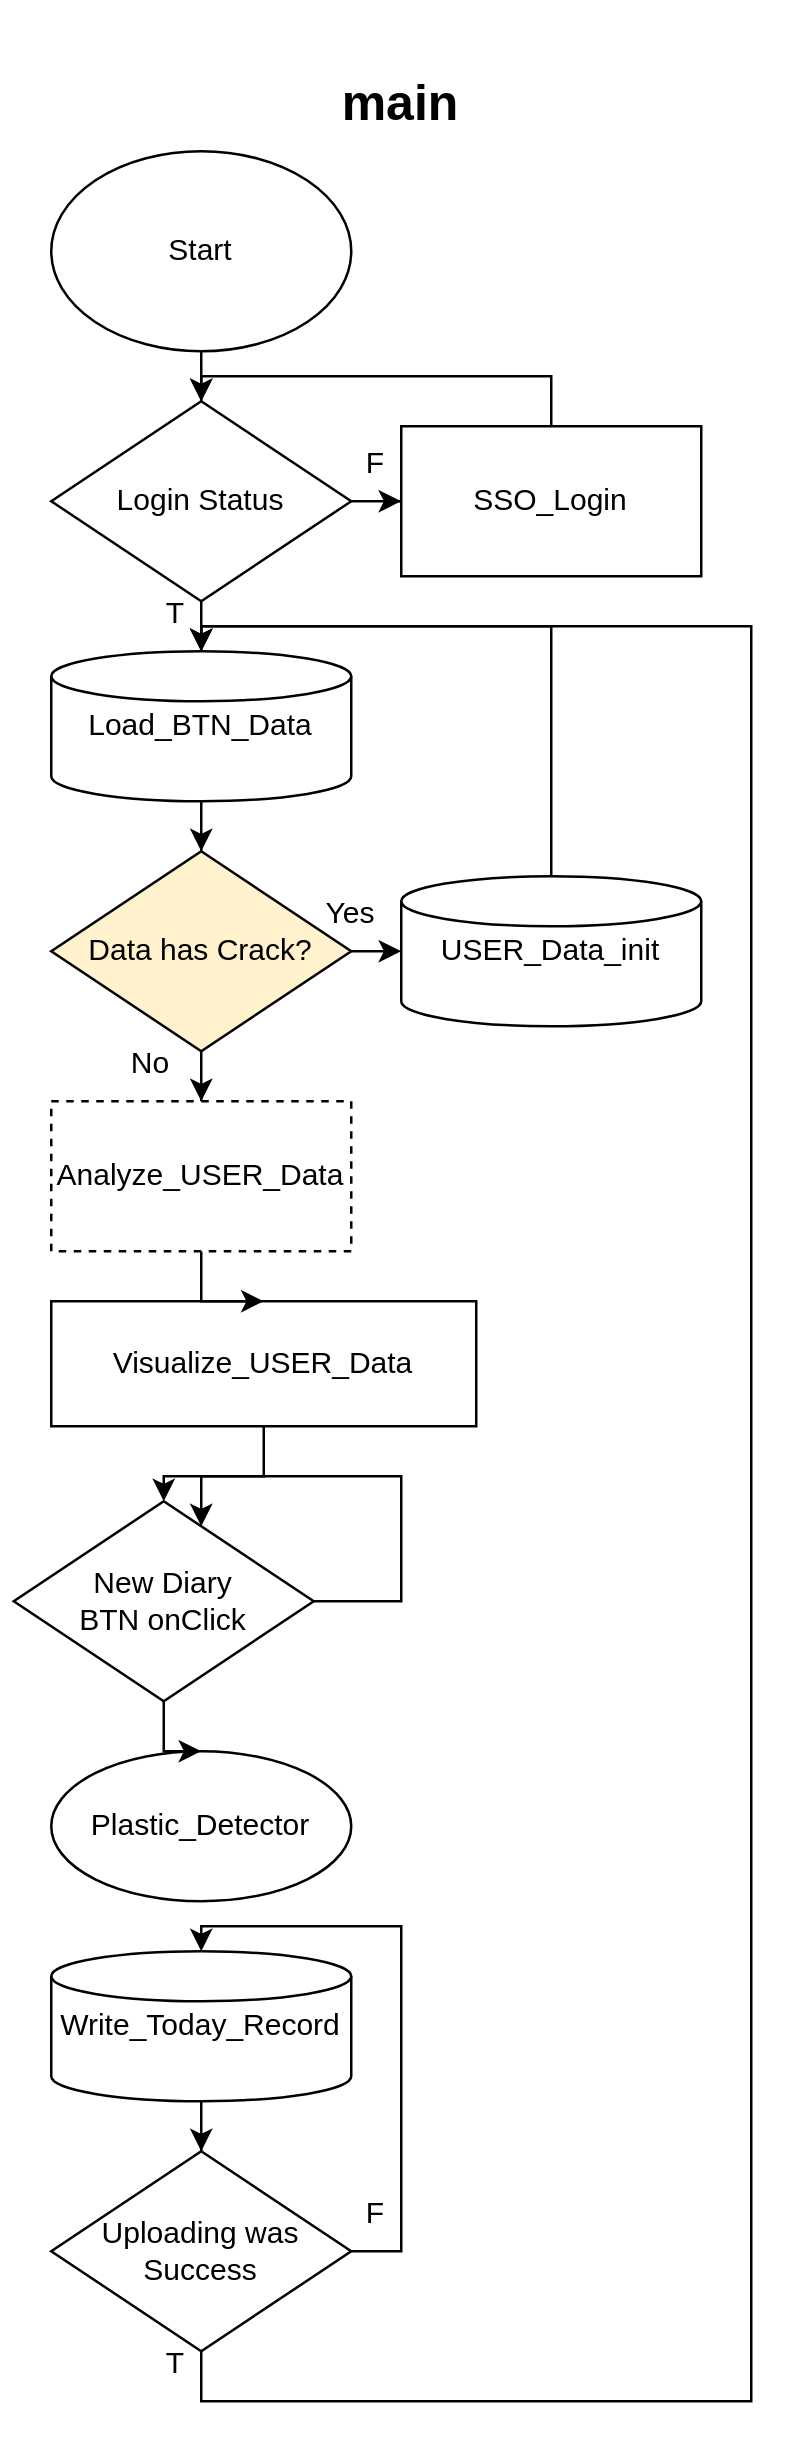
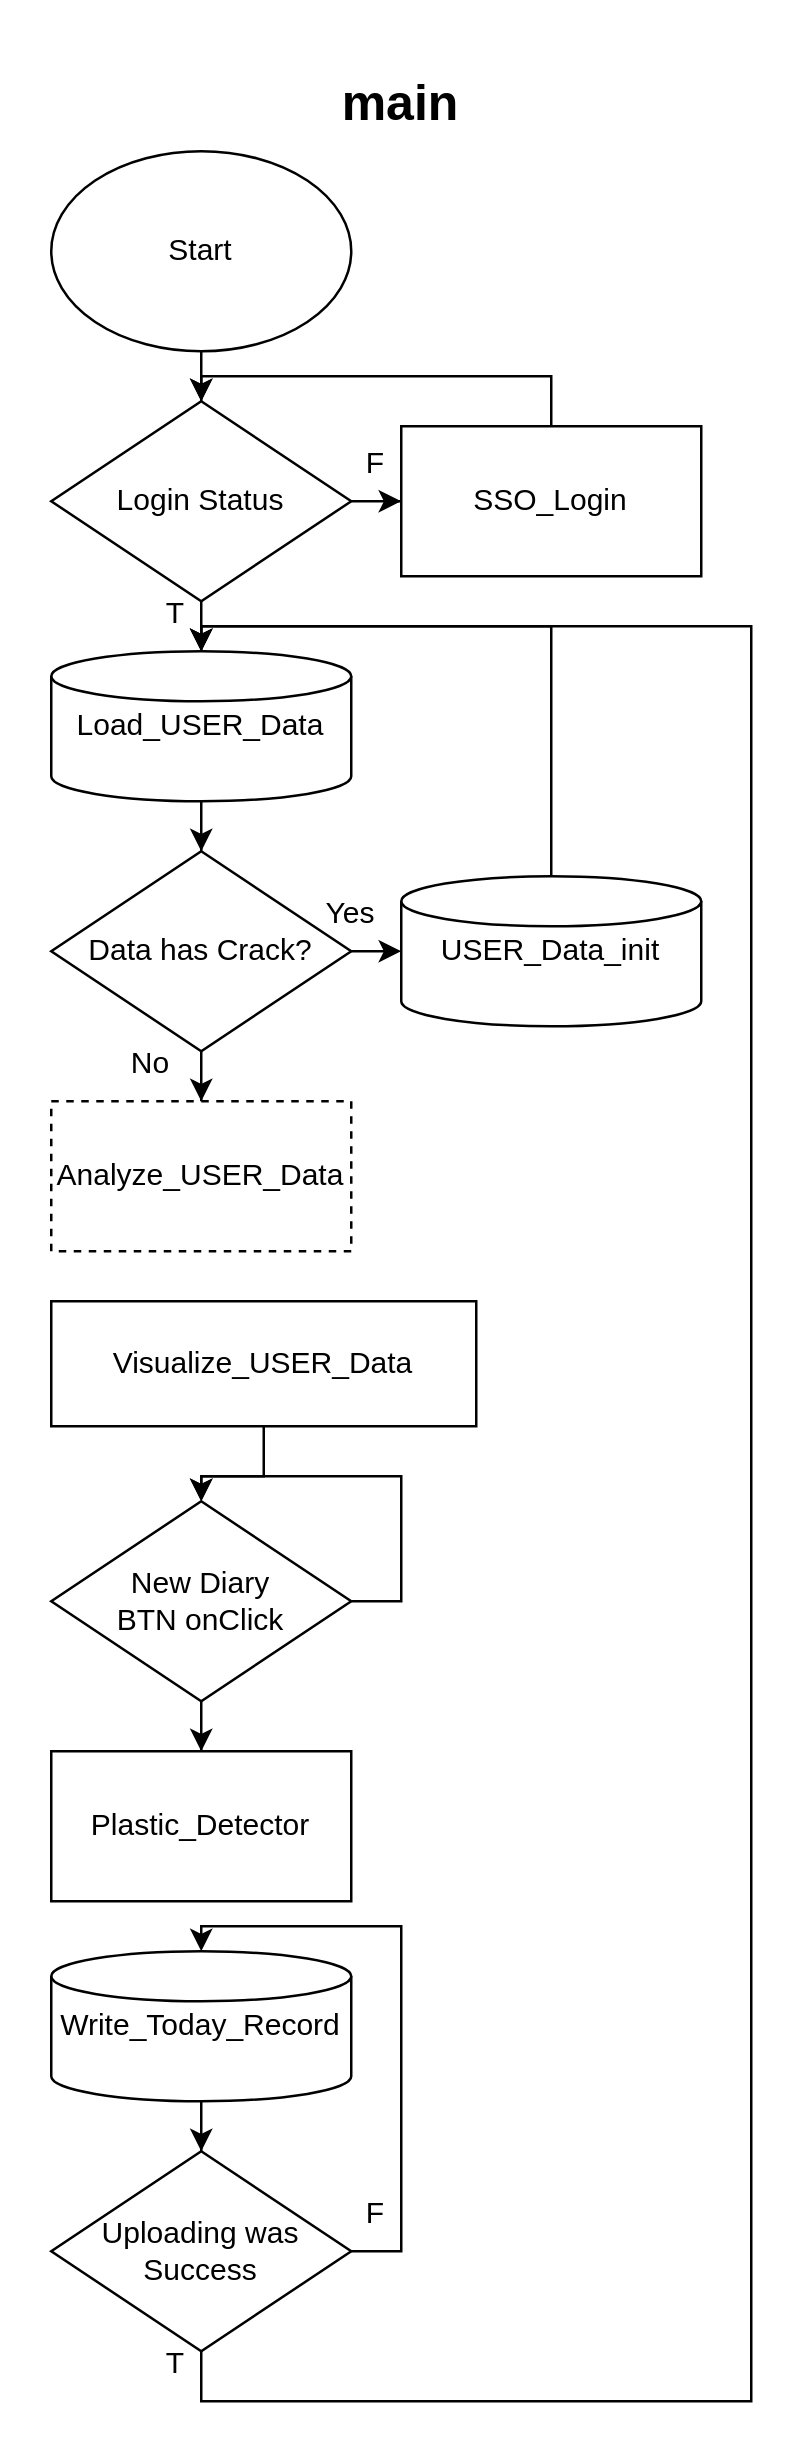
(201, 726) -> (201, 726)
(201, 951) -> (201, 951)
(201, 1277) -> none
(164, 1601) -> (201, 1601)
(201, 1826) -> (201, 1826)
